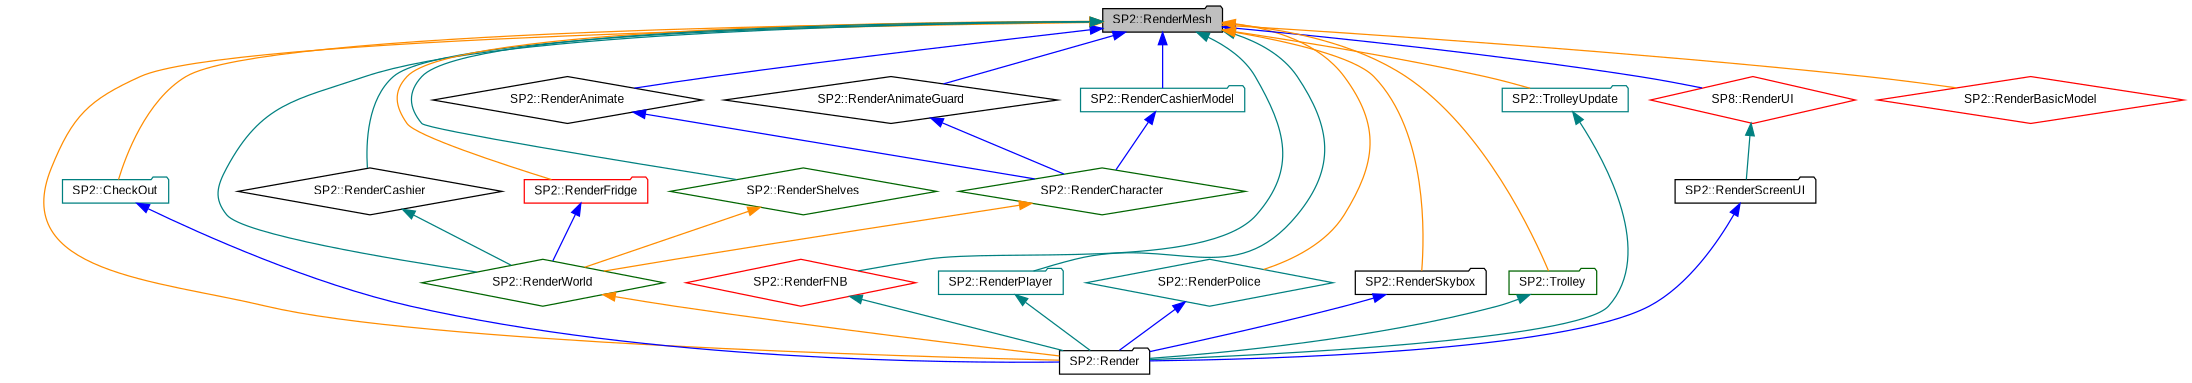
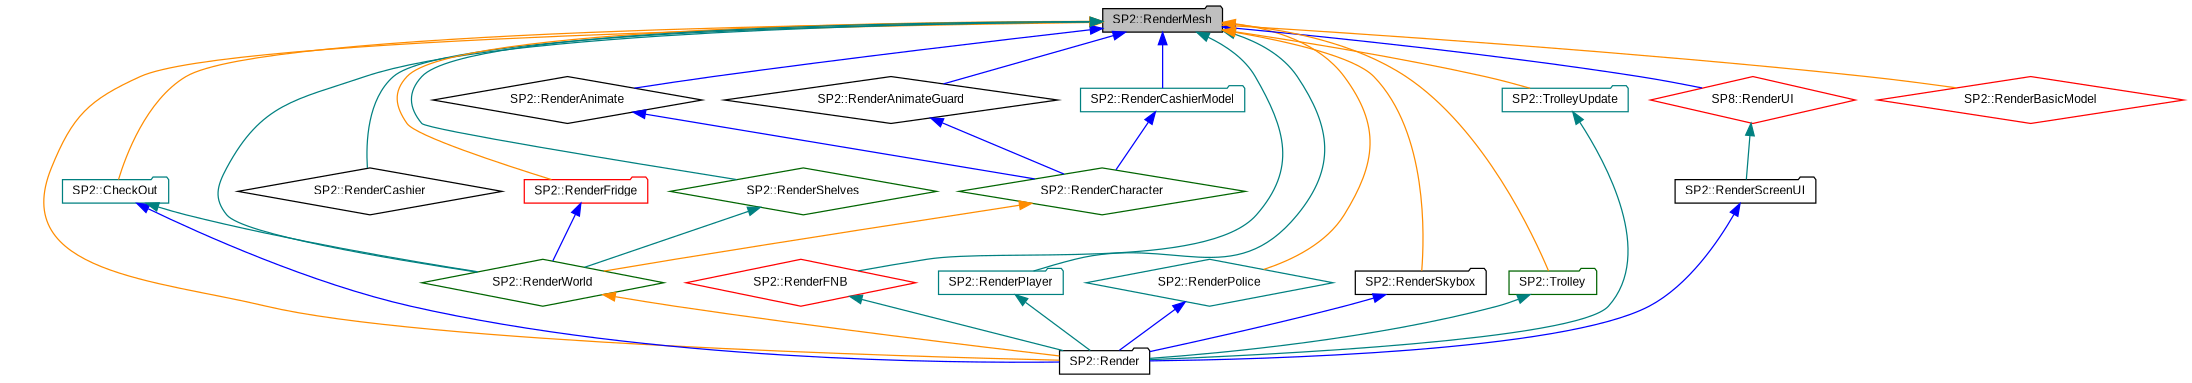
(666, 239) -> (666, 239)
(462, 240) -> (317, 244)
